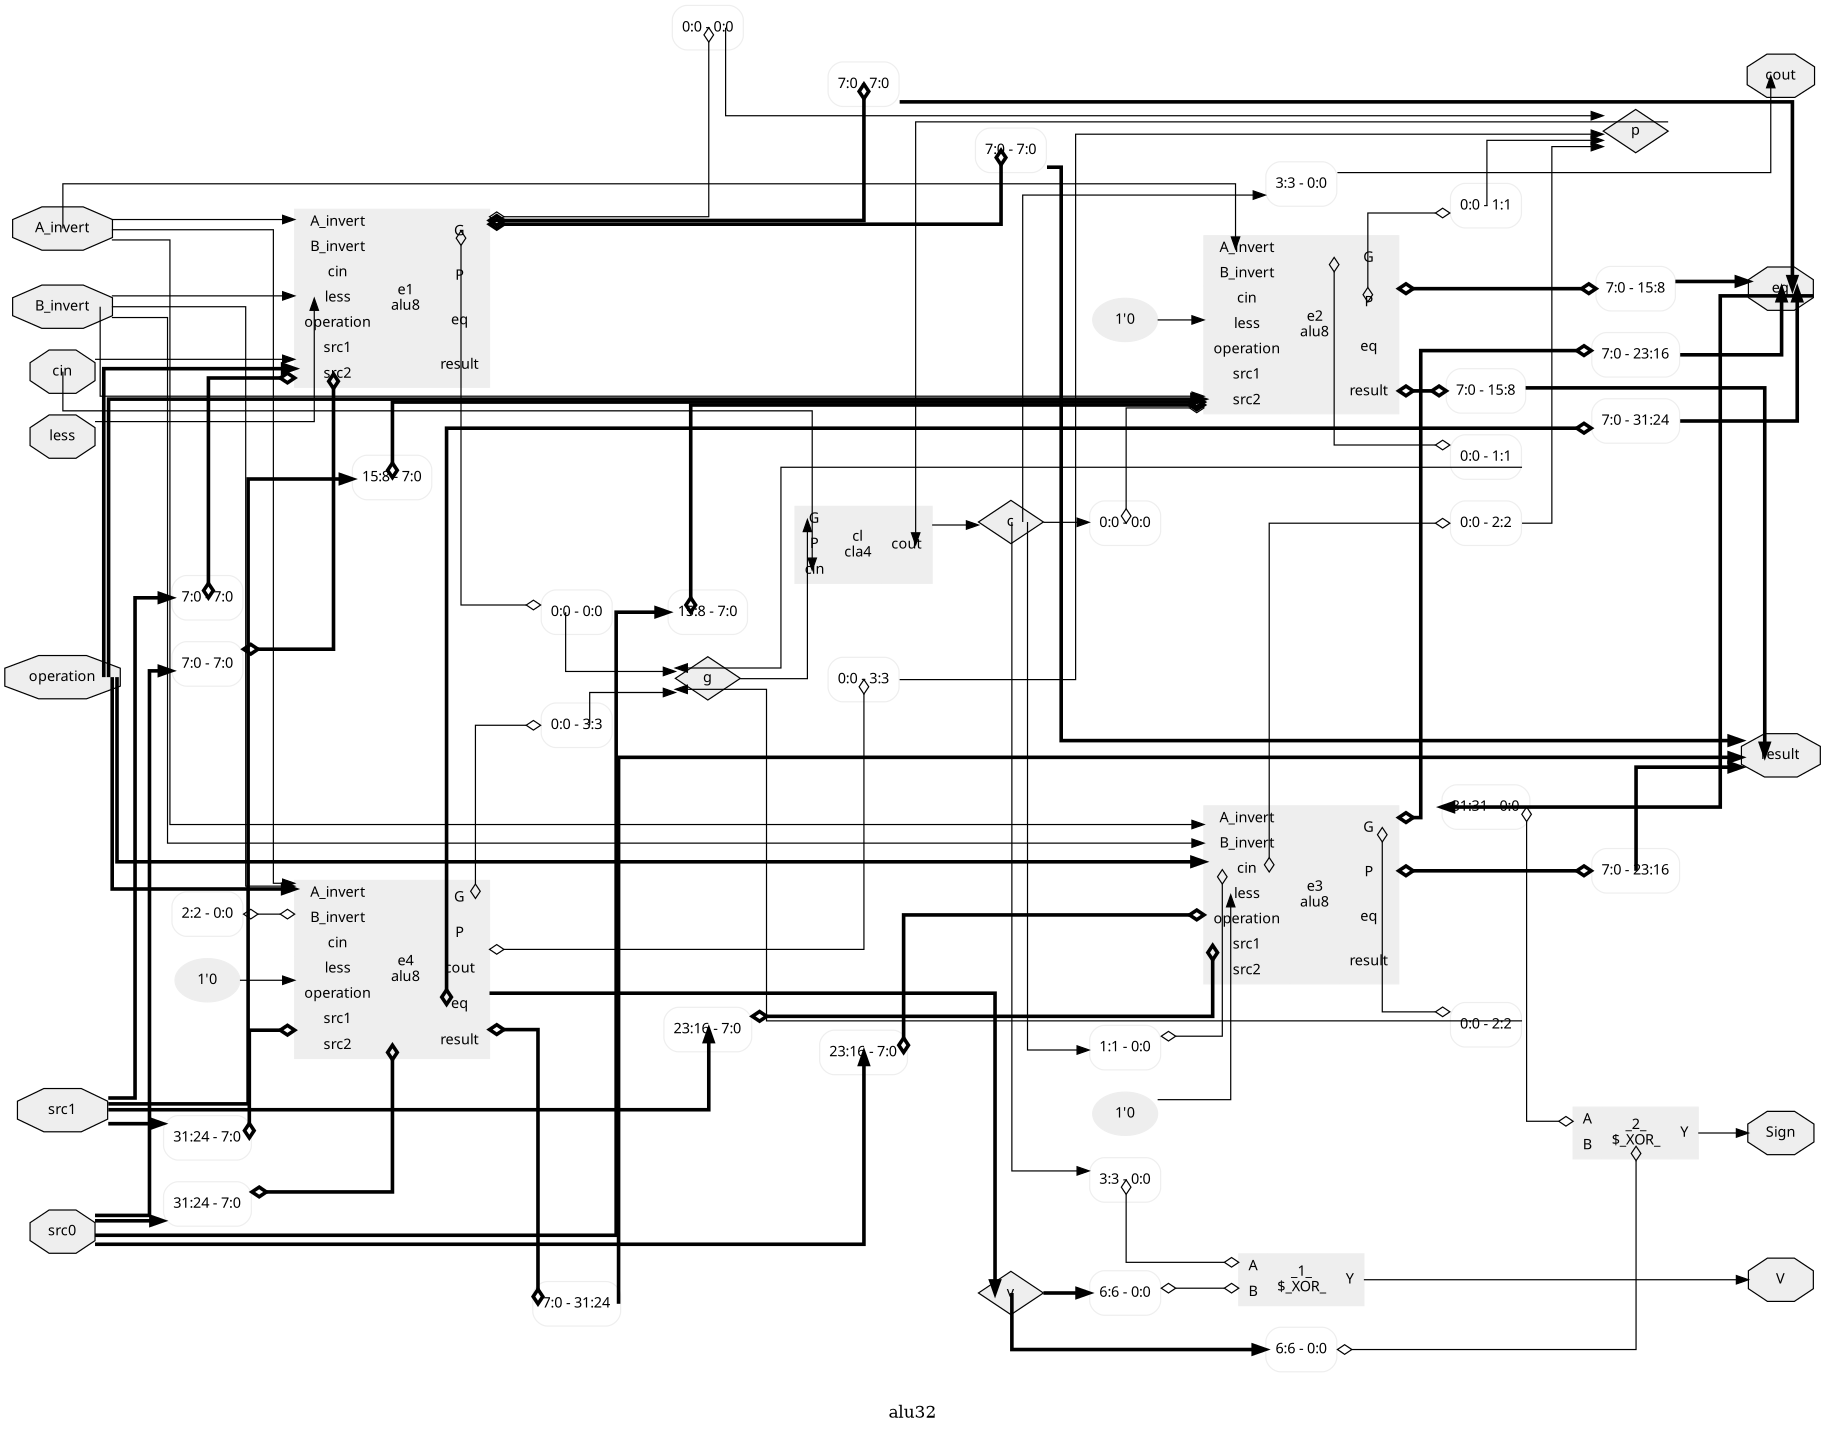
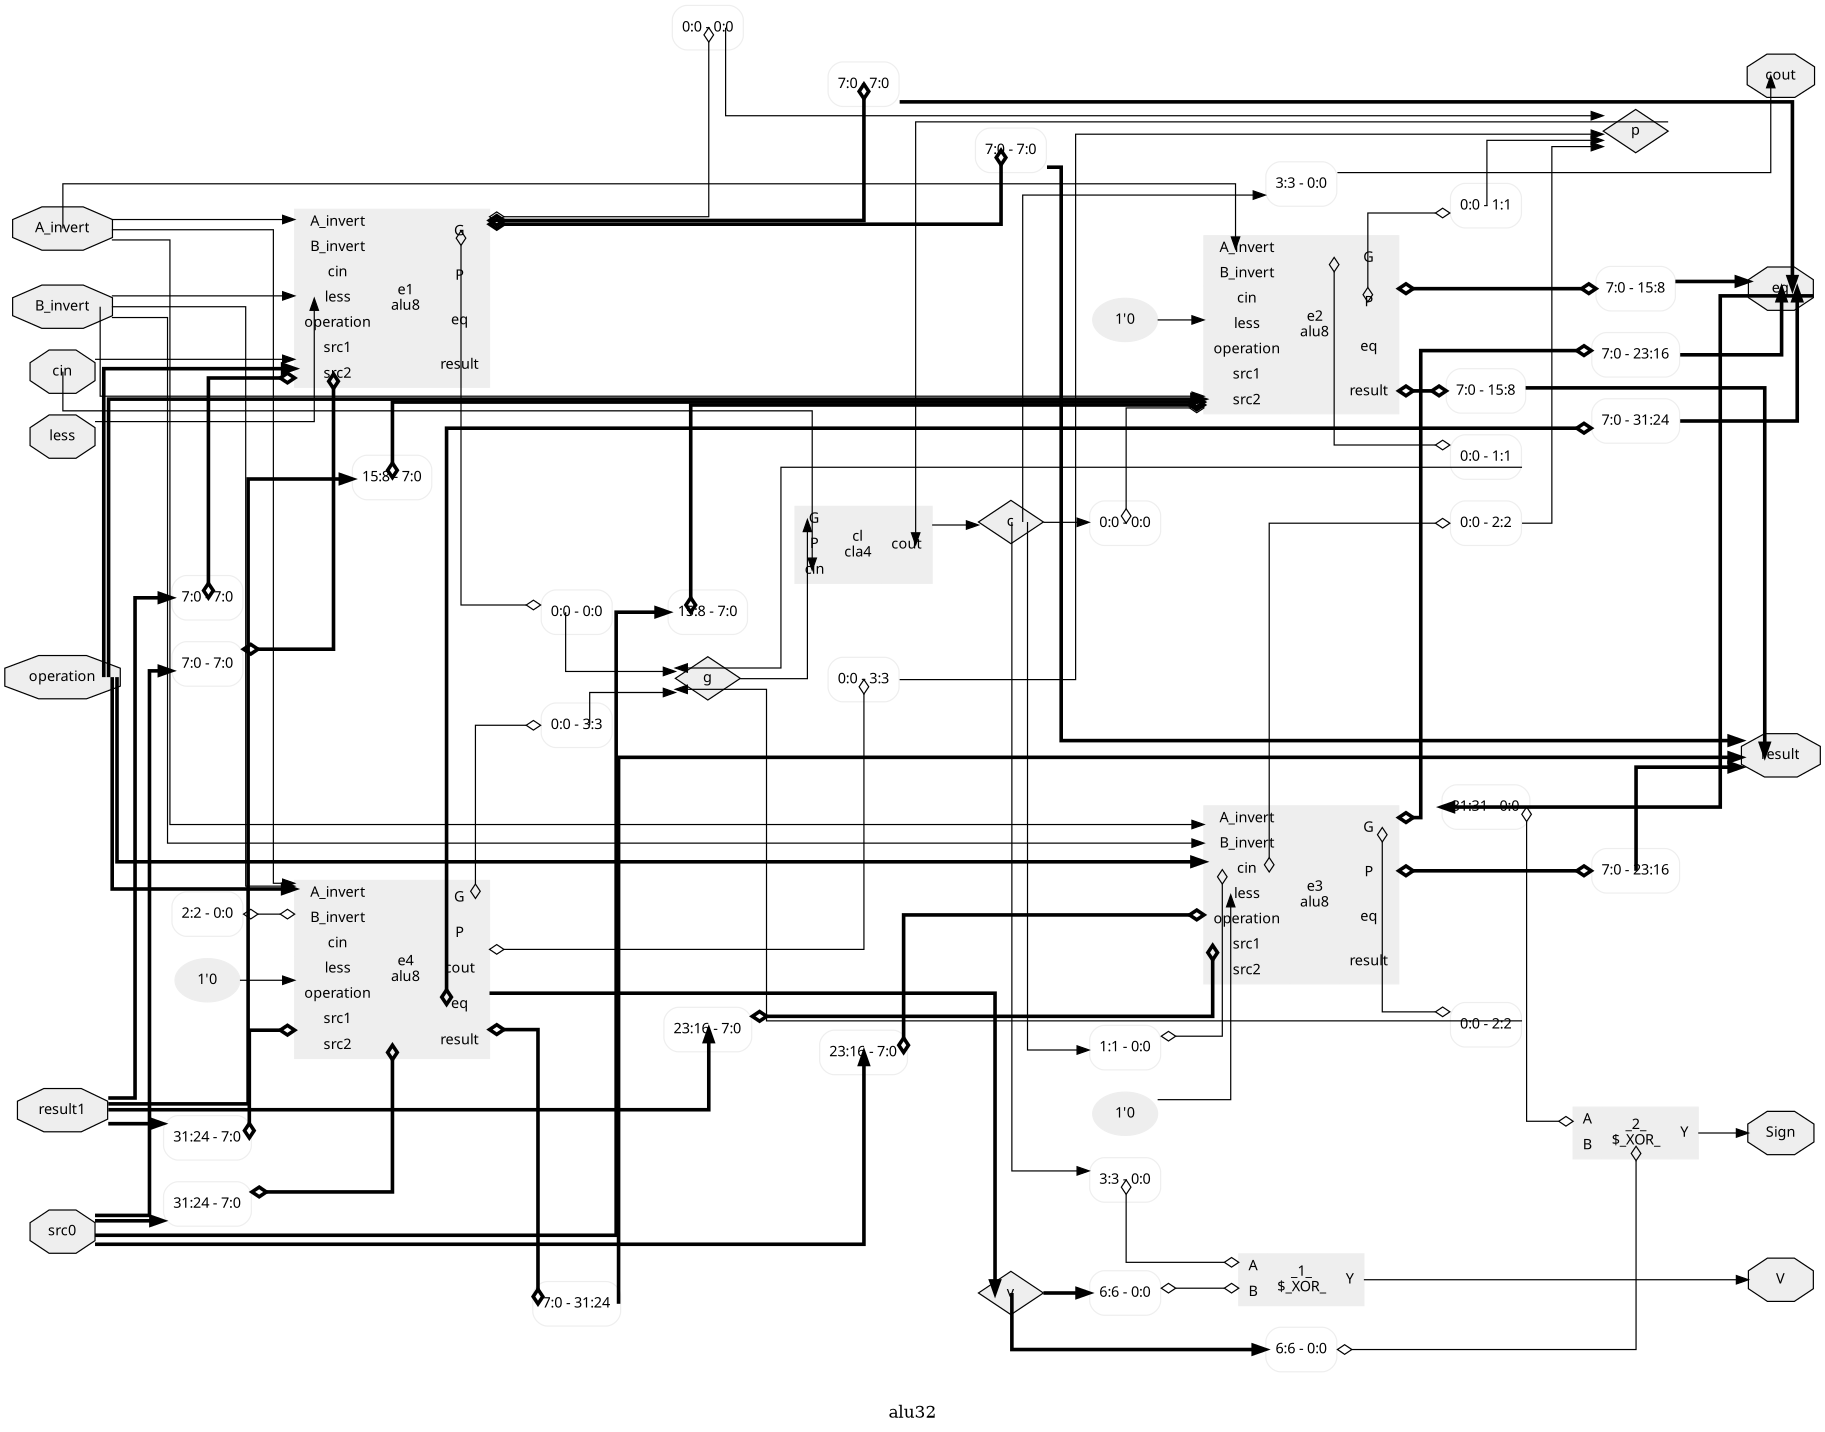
(63, 1110) -> (63, 1110)
